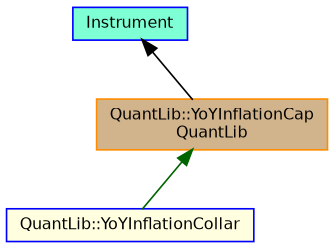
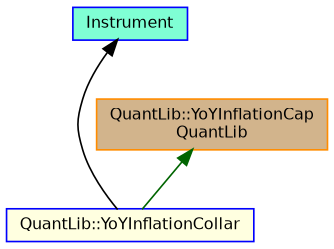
(173, 76) -> (79, 133)
